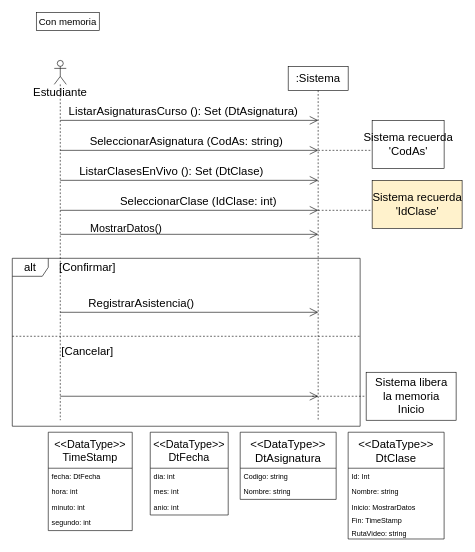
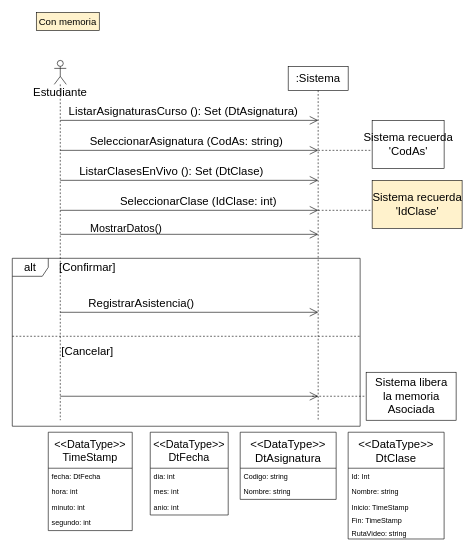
(68, 21) -> (68, 21)
(412, 396) -> (412, 396)
(388, 508) -> (381, 508)
